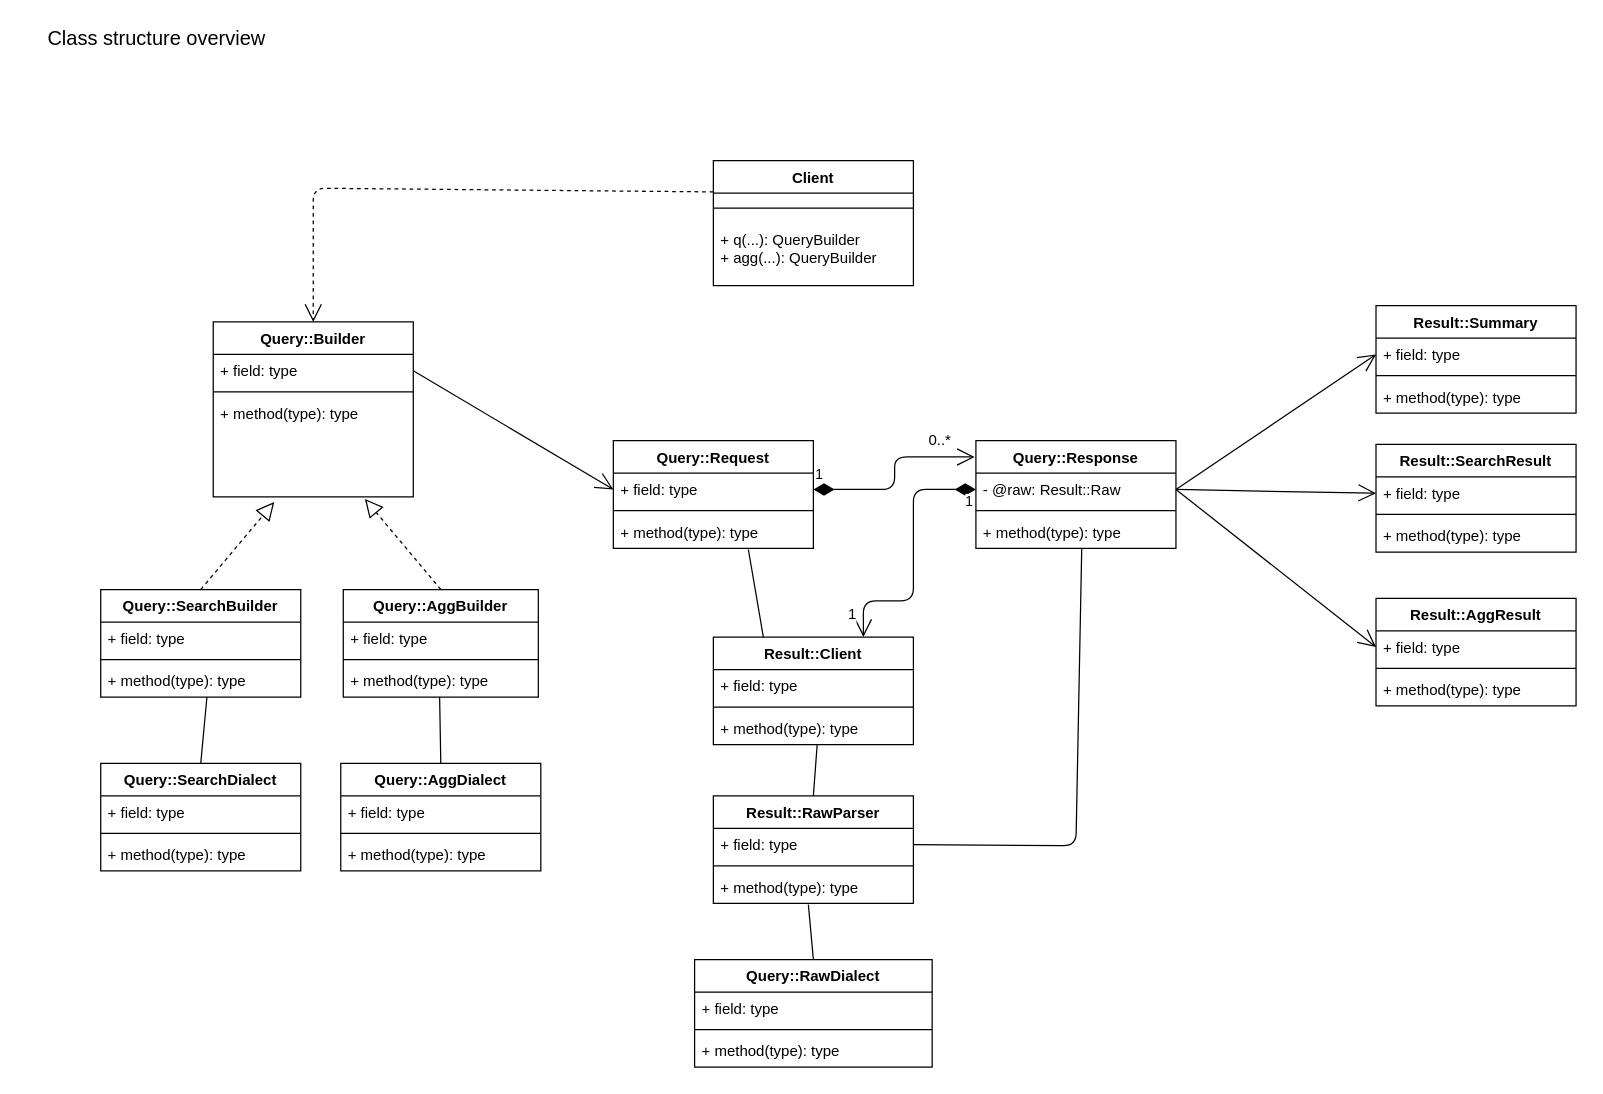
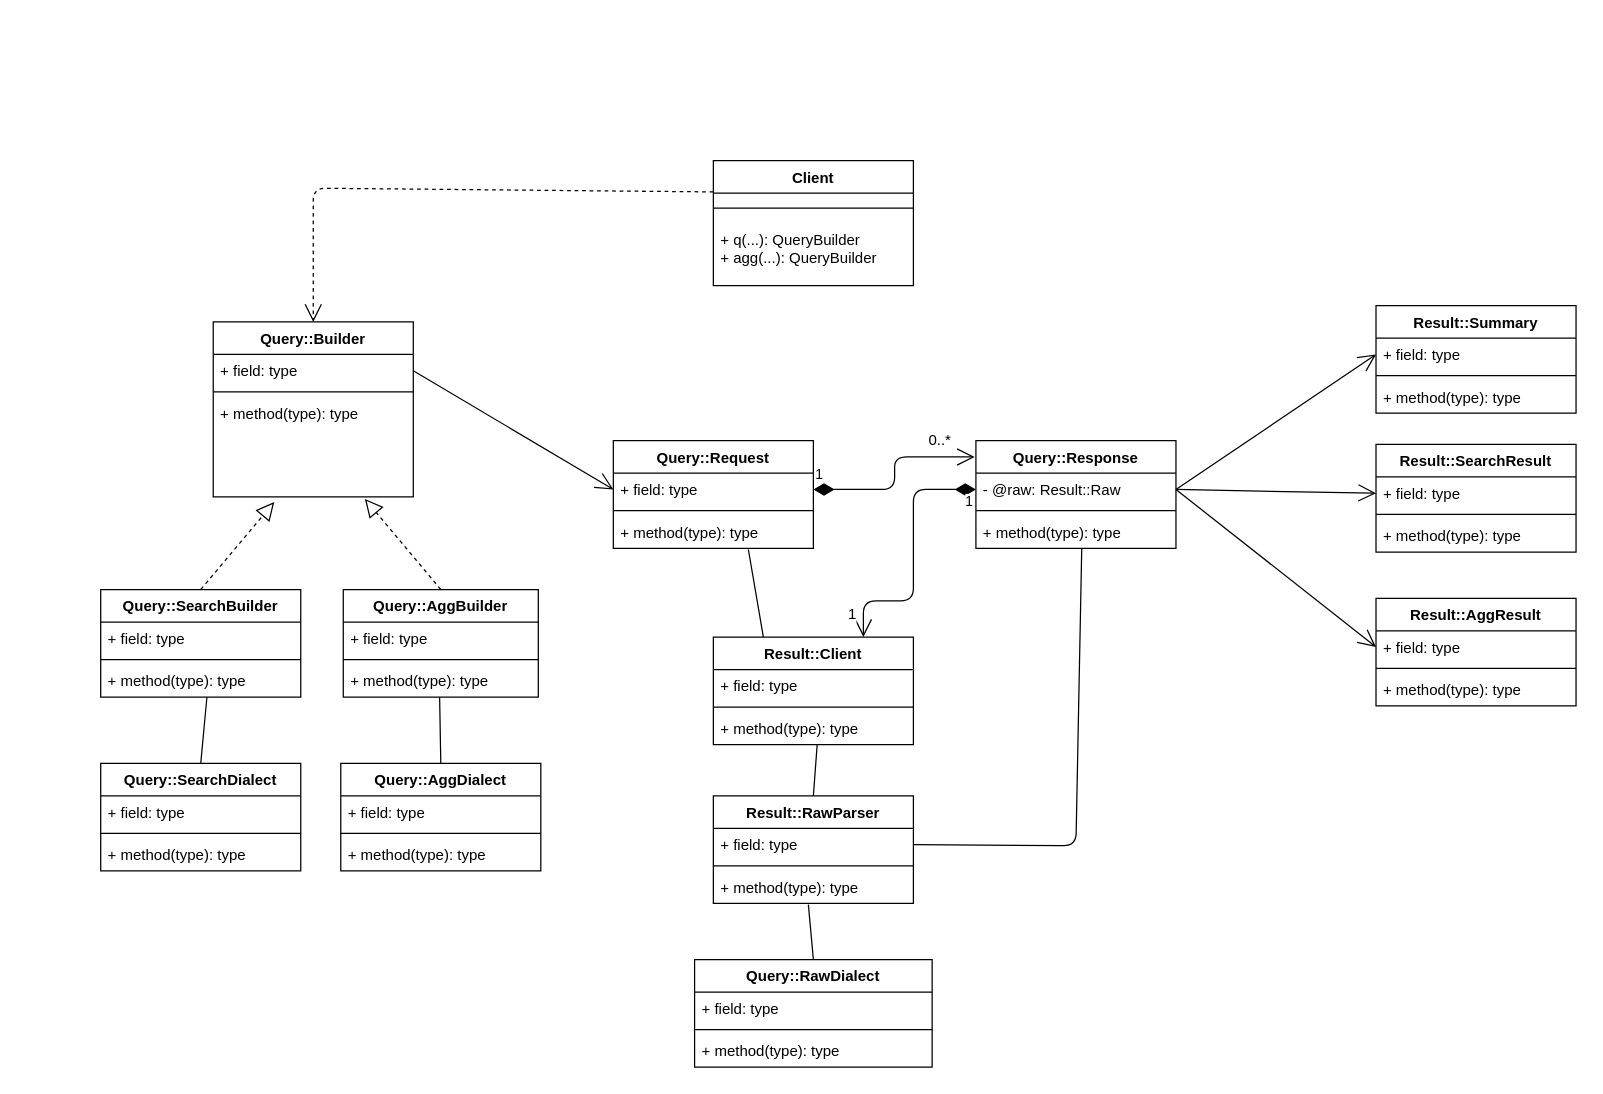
(157, 38) -> none
